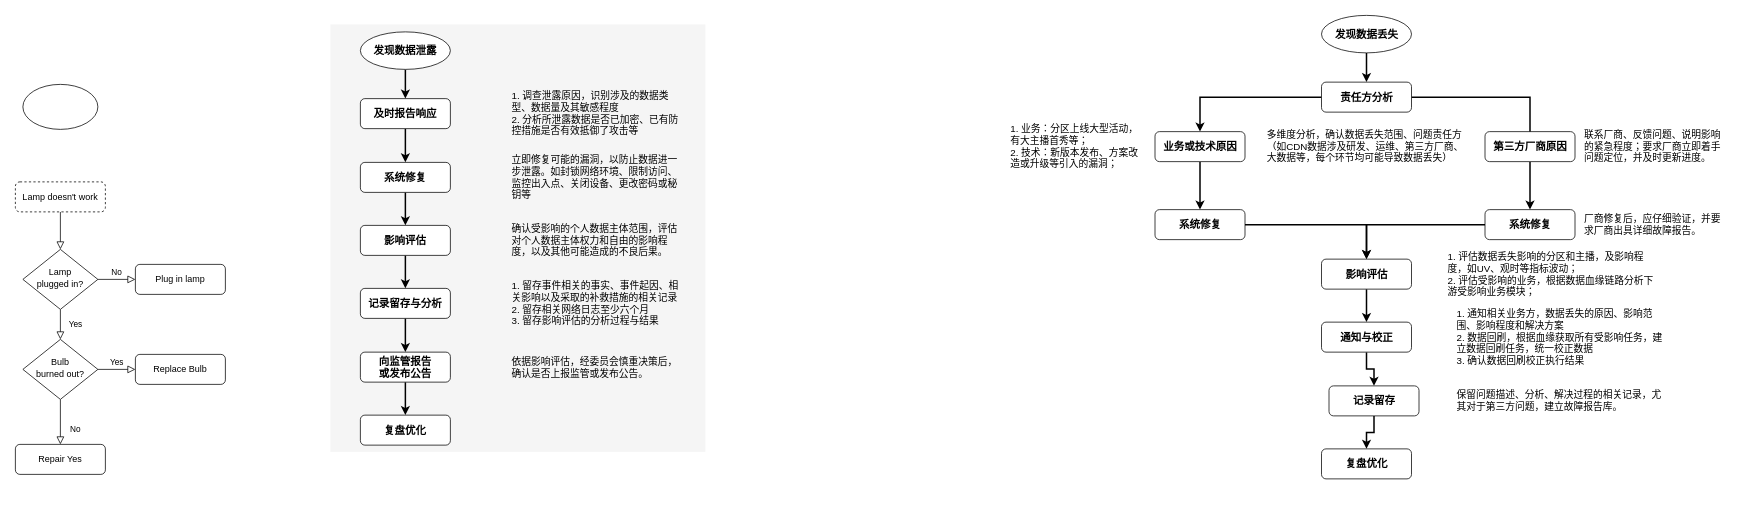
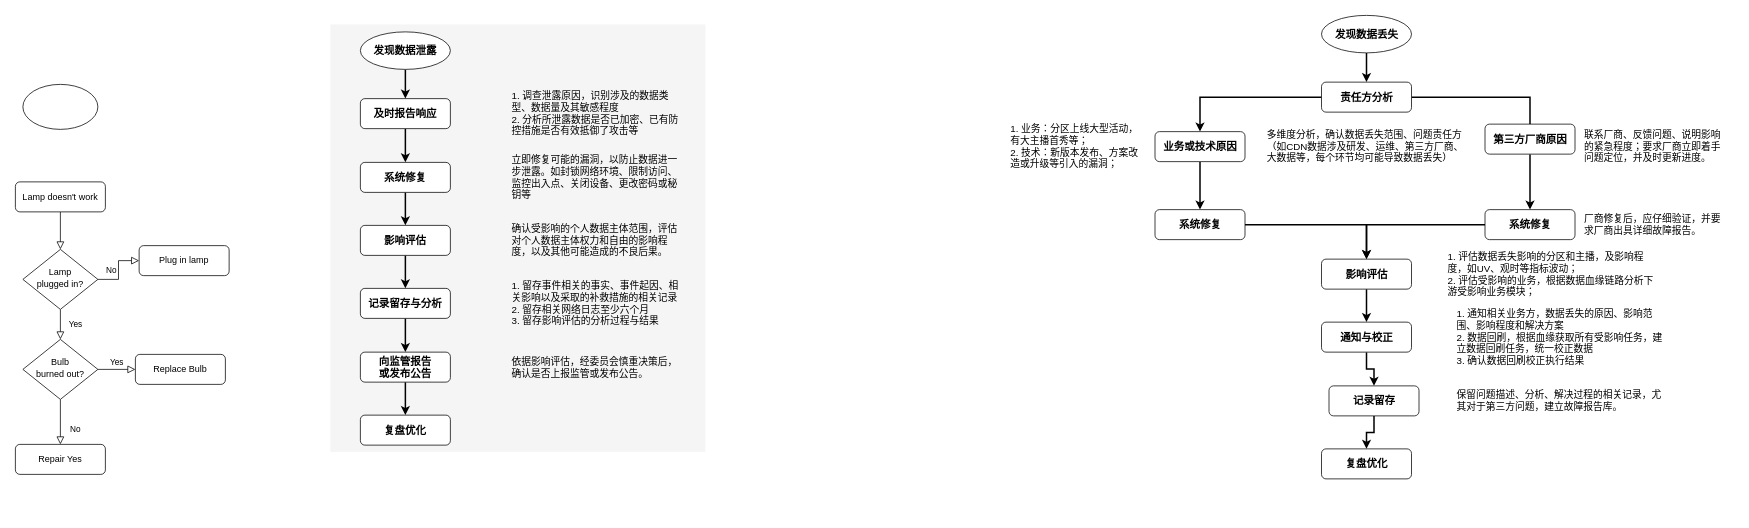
(1530, 147) -> (1530, 139)
(60, 197) -> (60, 197)
(180, 279) -> (184, 261)
